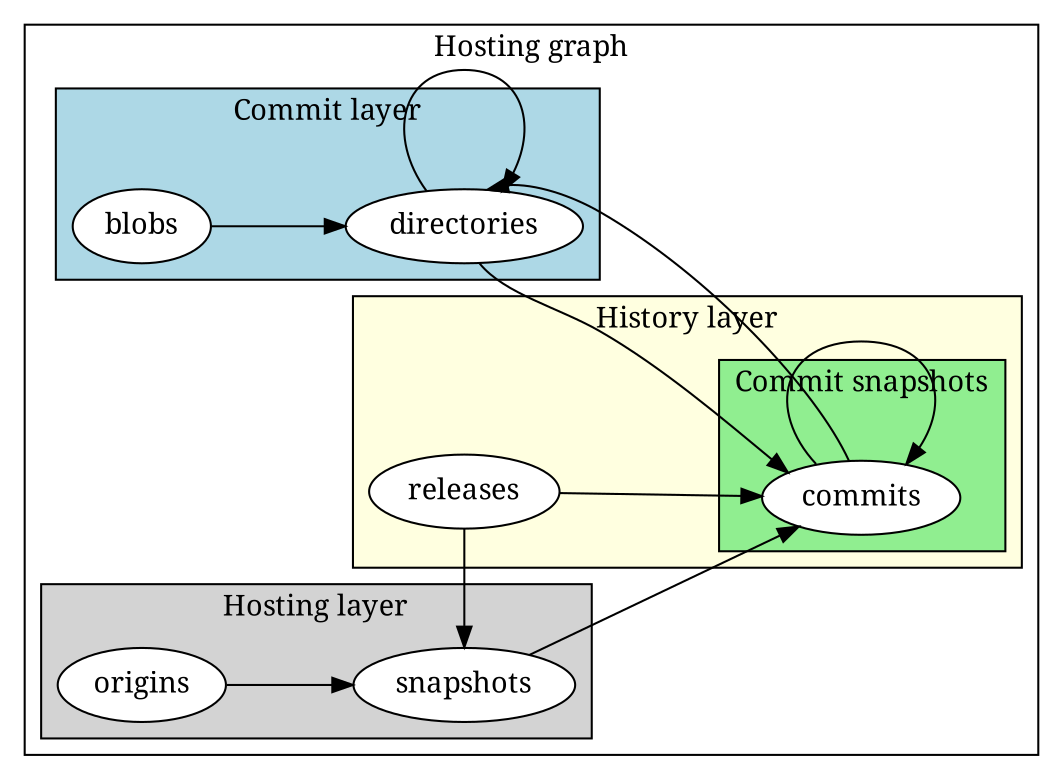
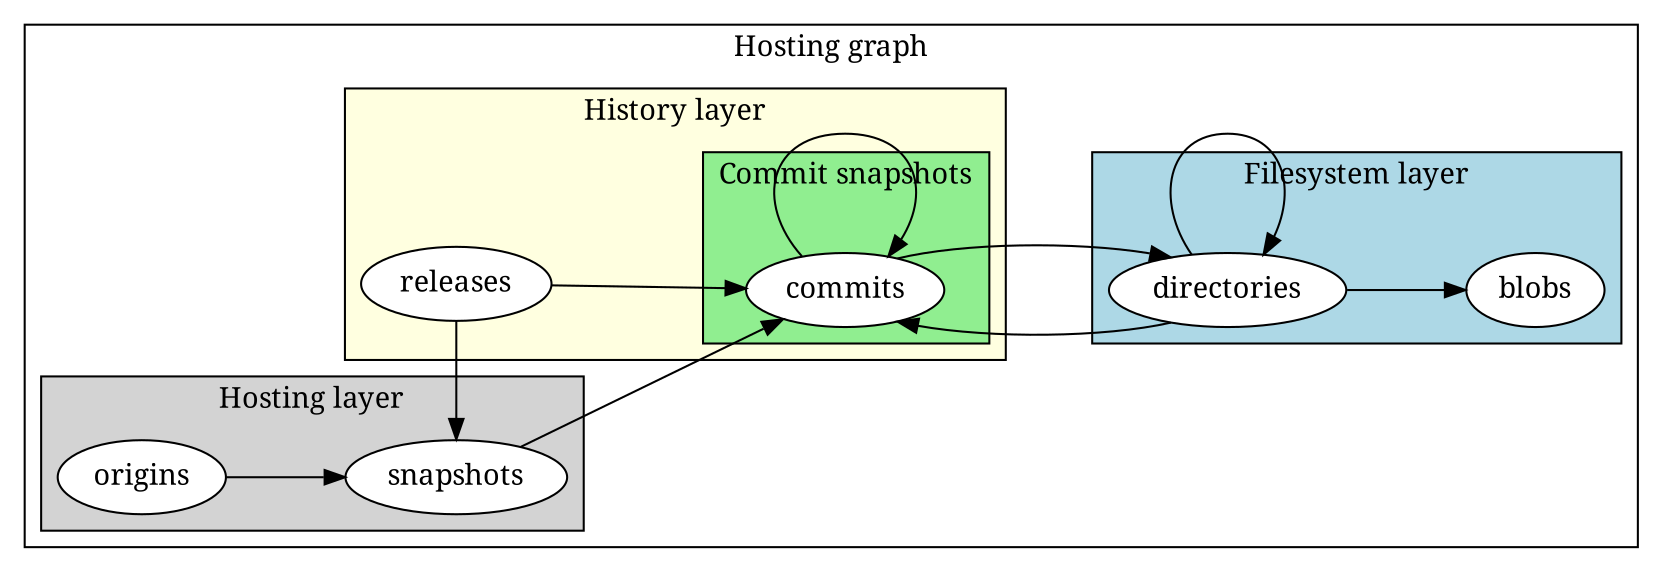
(328, 112) -> (1357, 176)
(268, 226) -> (1396, 290)
